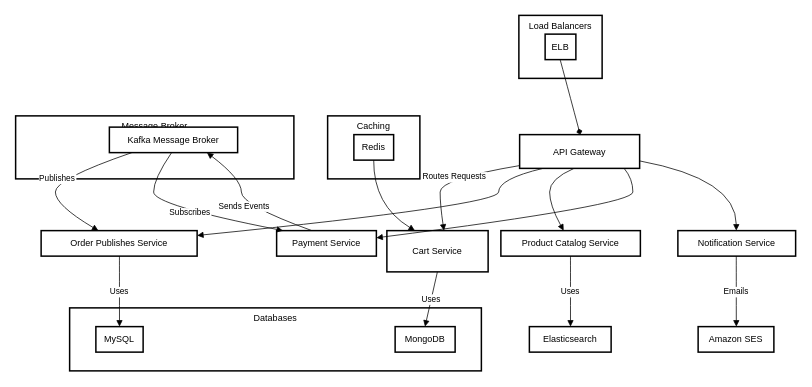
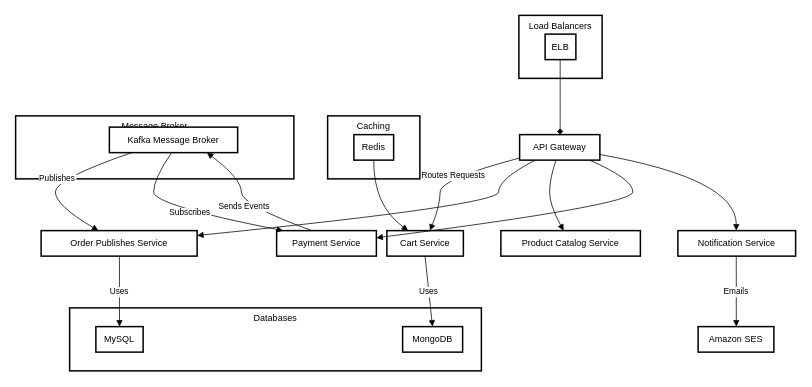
(579, 152) -> (560, 147)
(437, 251) -> (425, 243)
(570, 289) -> none
(425, 339) -> (432, 339)
(570, 339) -> none
